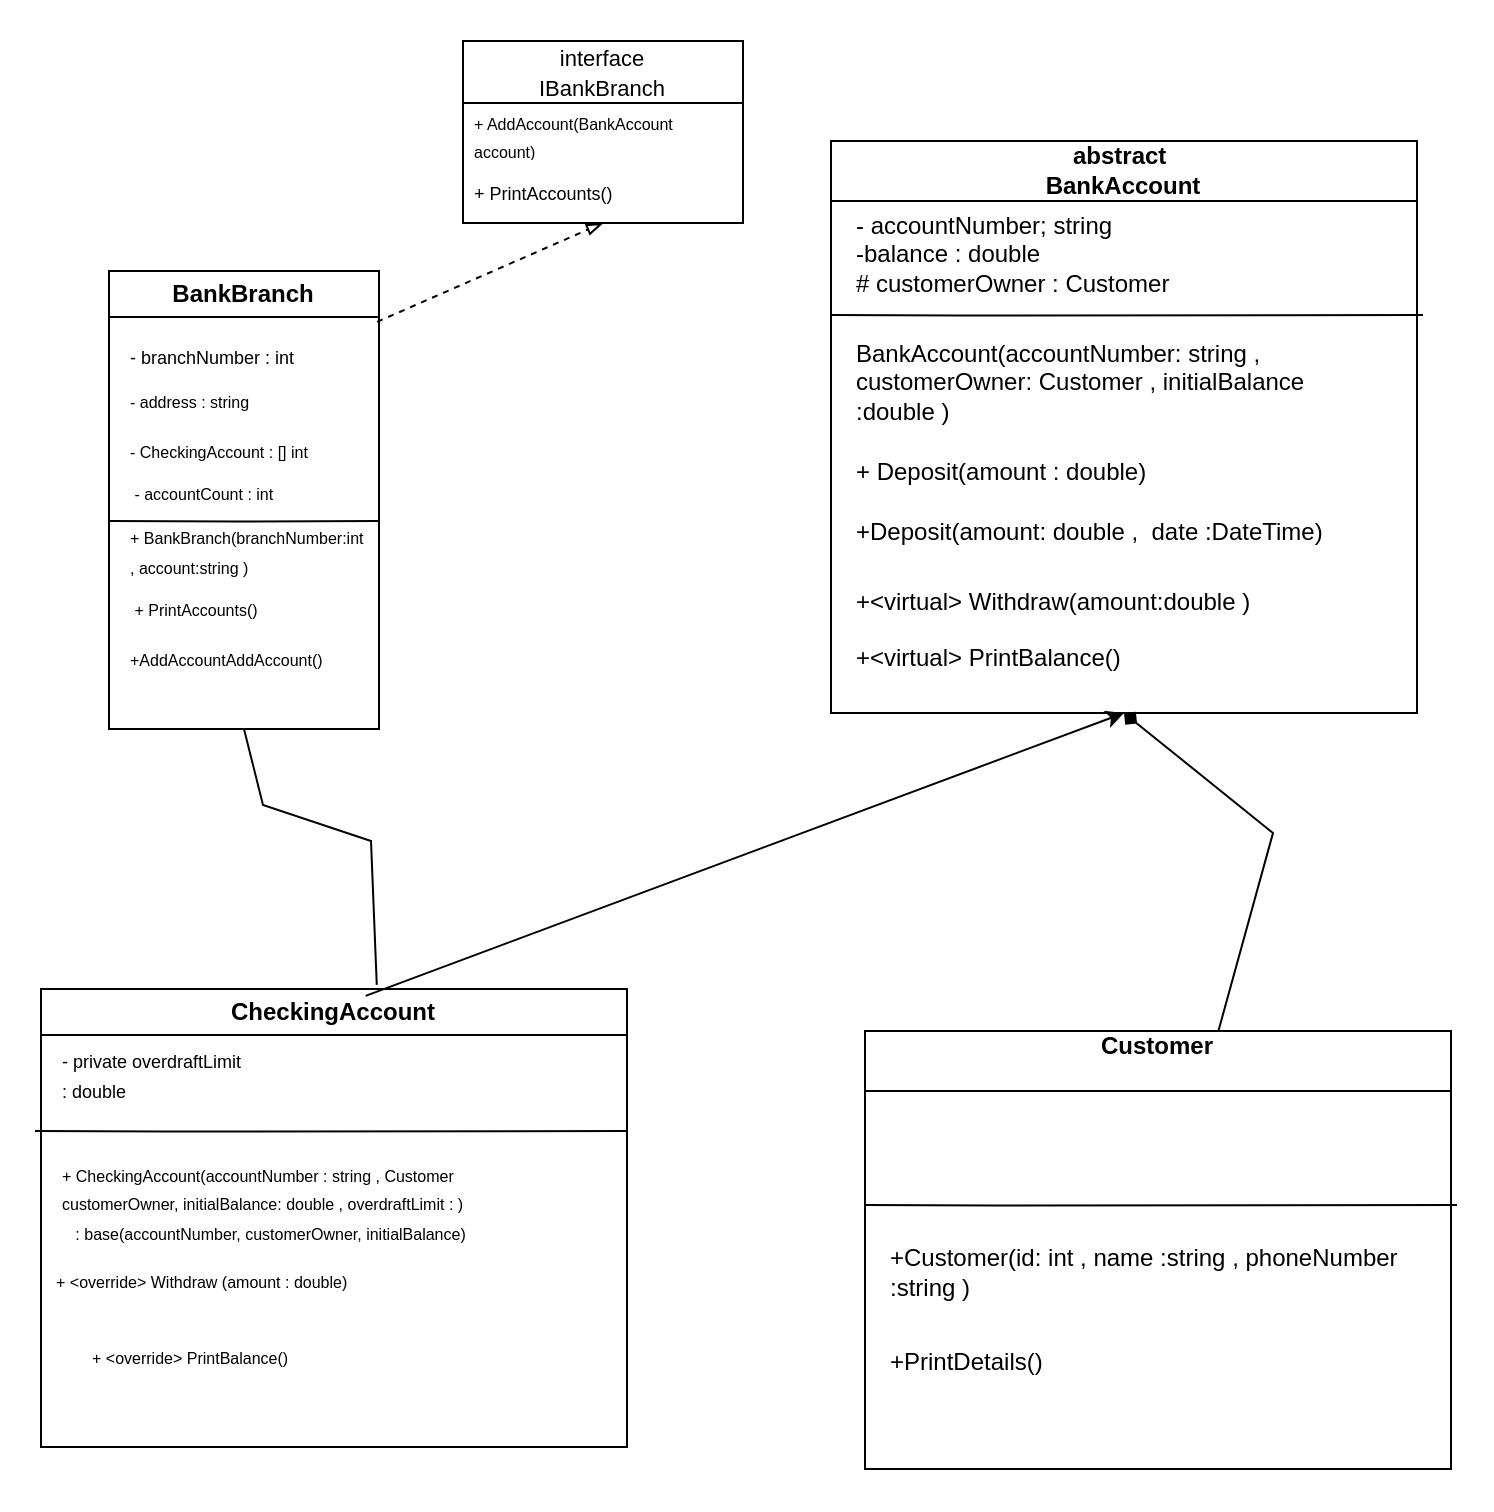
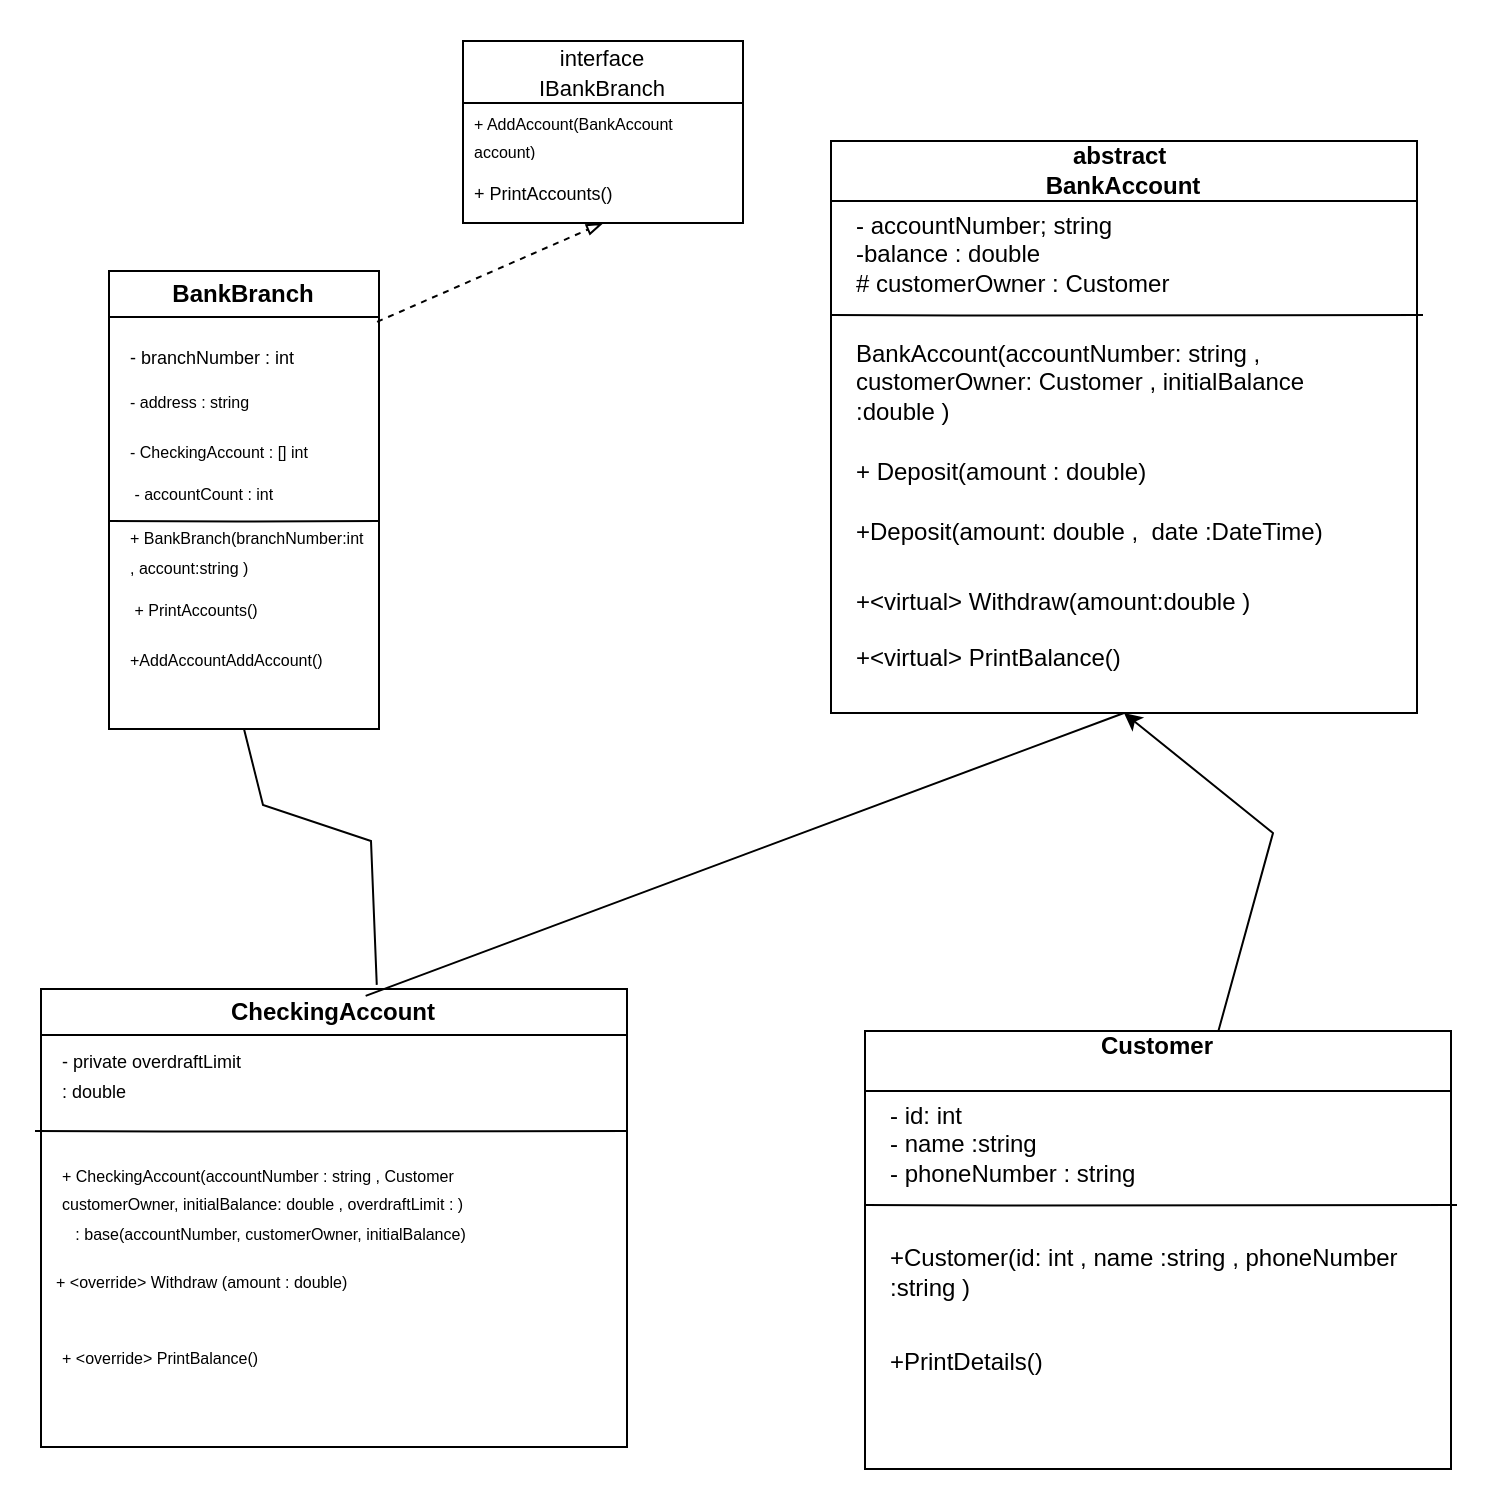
(1110, 718) -> (1111, 718)
(1137, 723) -> (1135, 722)
none -> (1146, 1144)
(255, 1370) -> (225, 1370)
